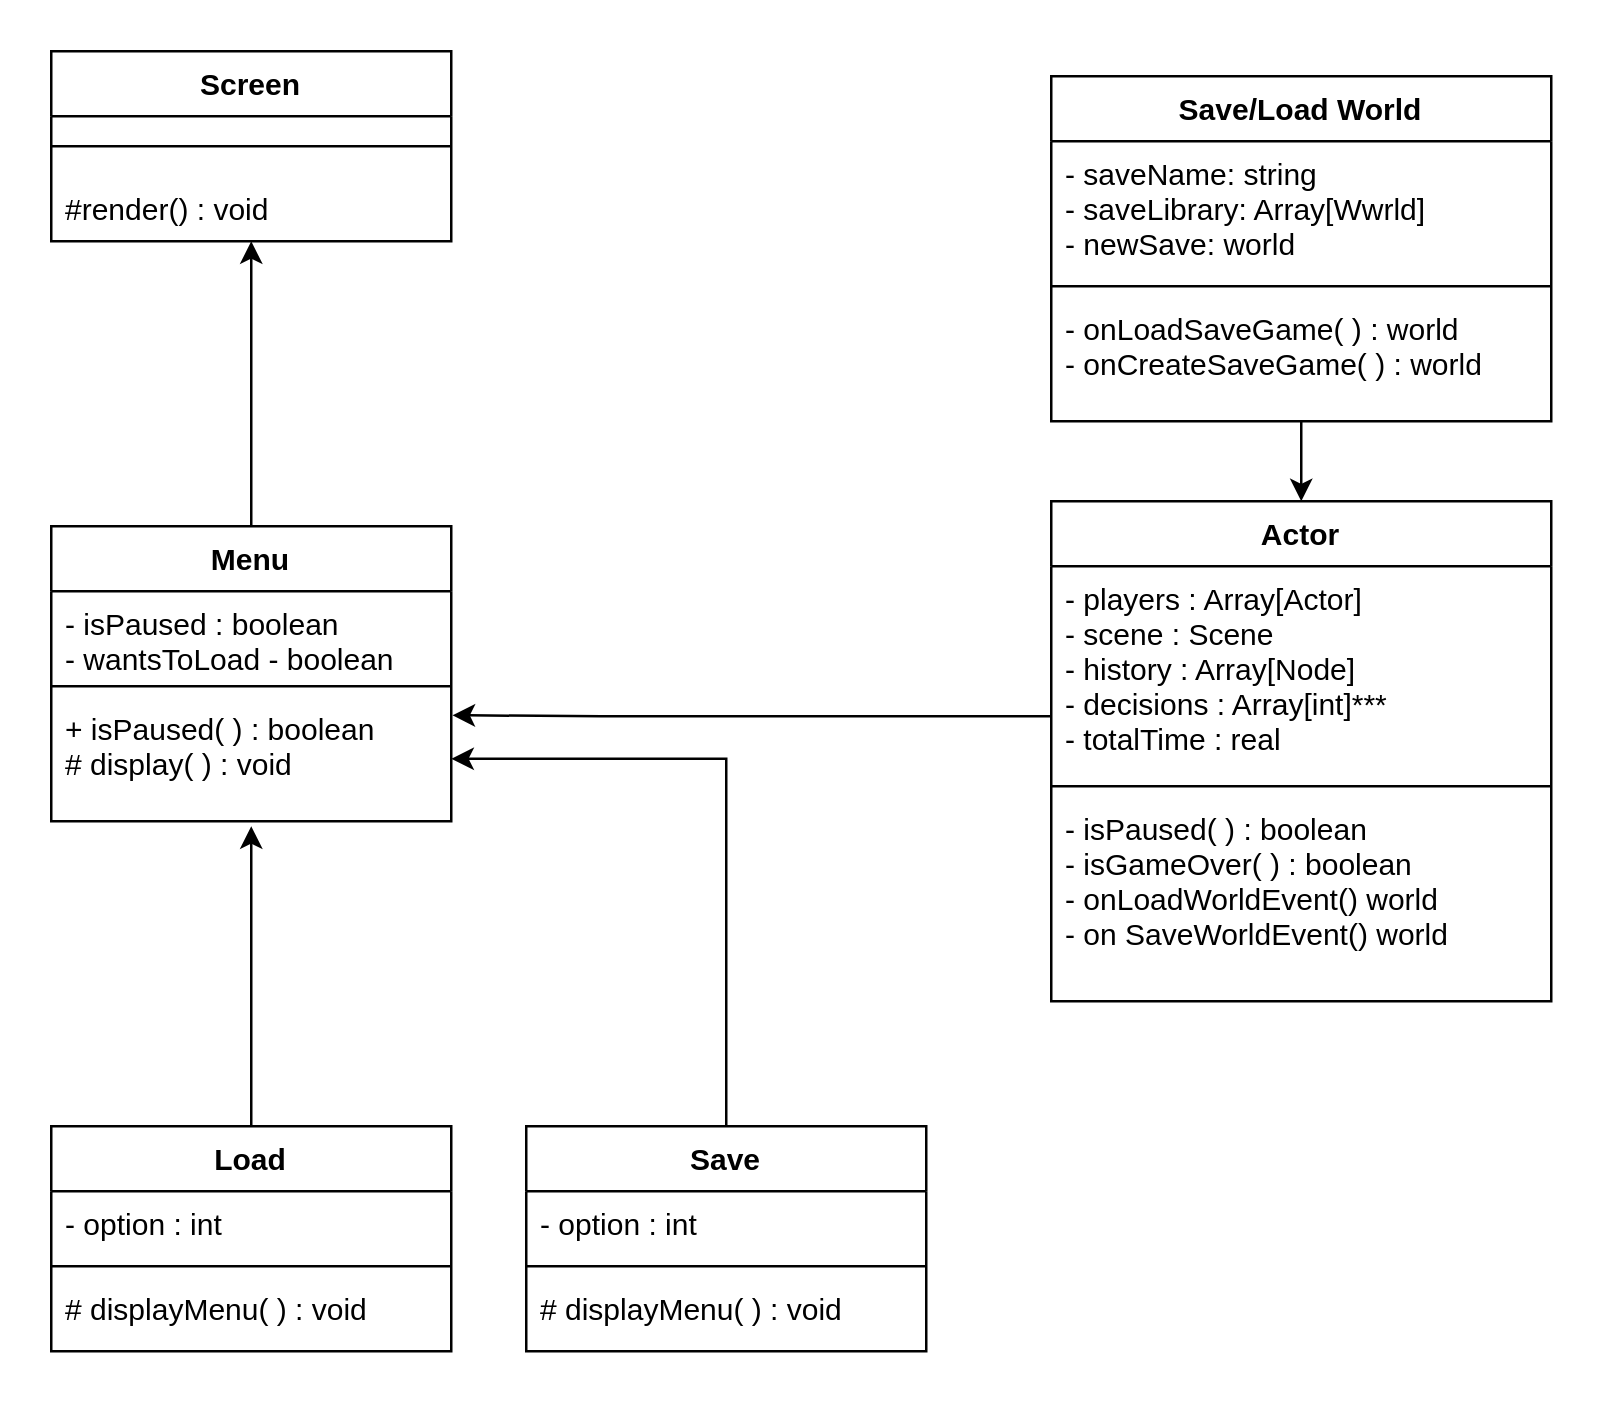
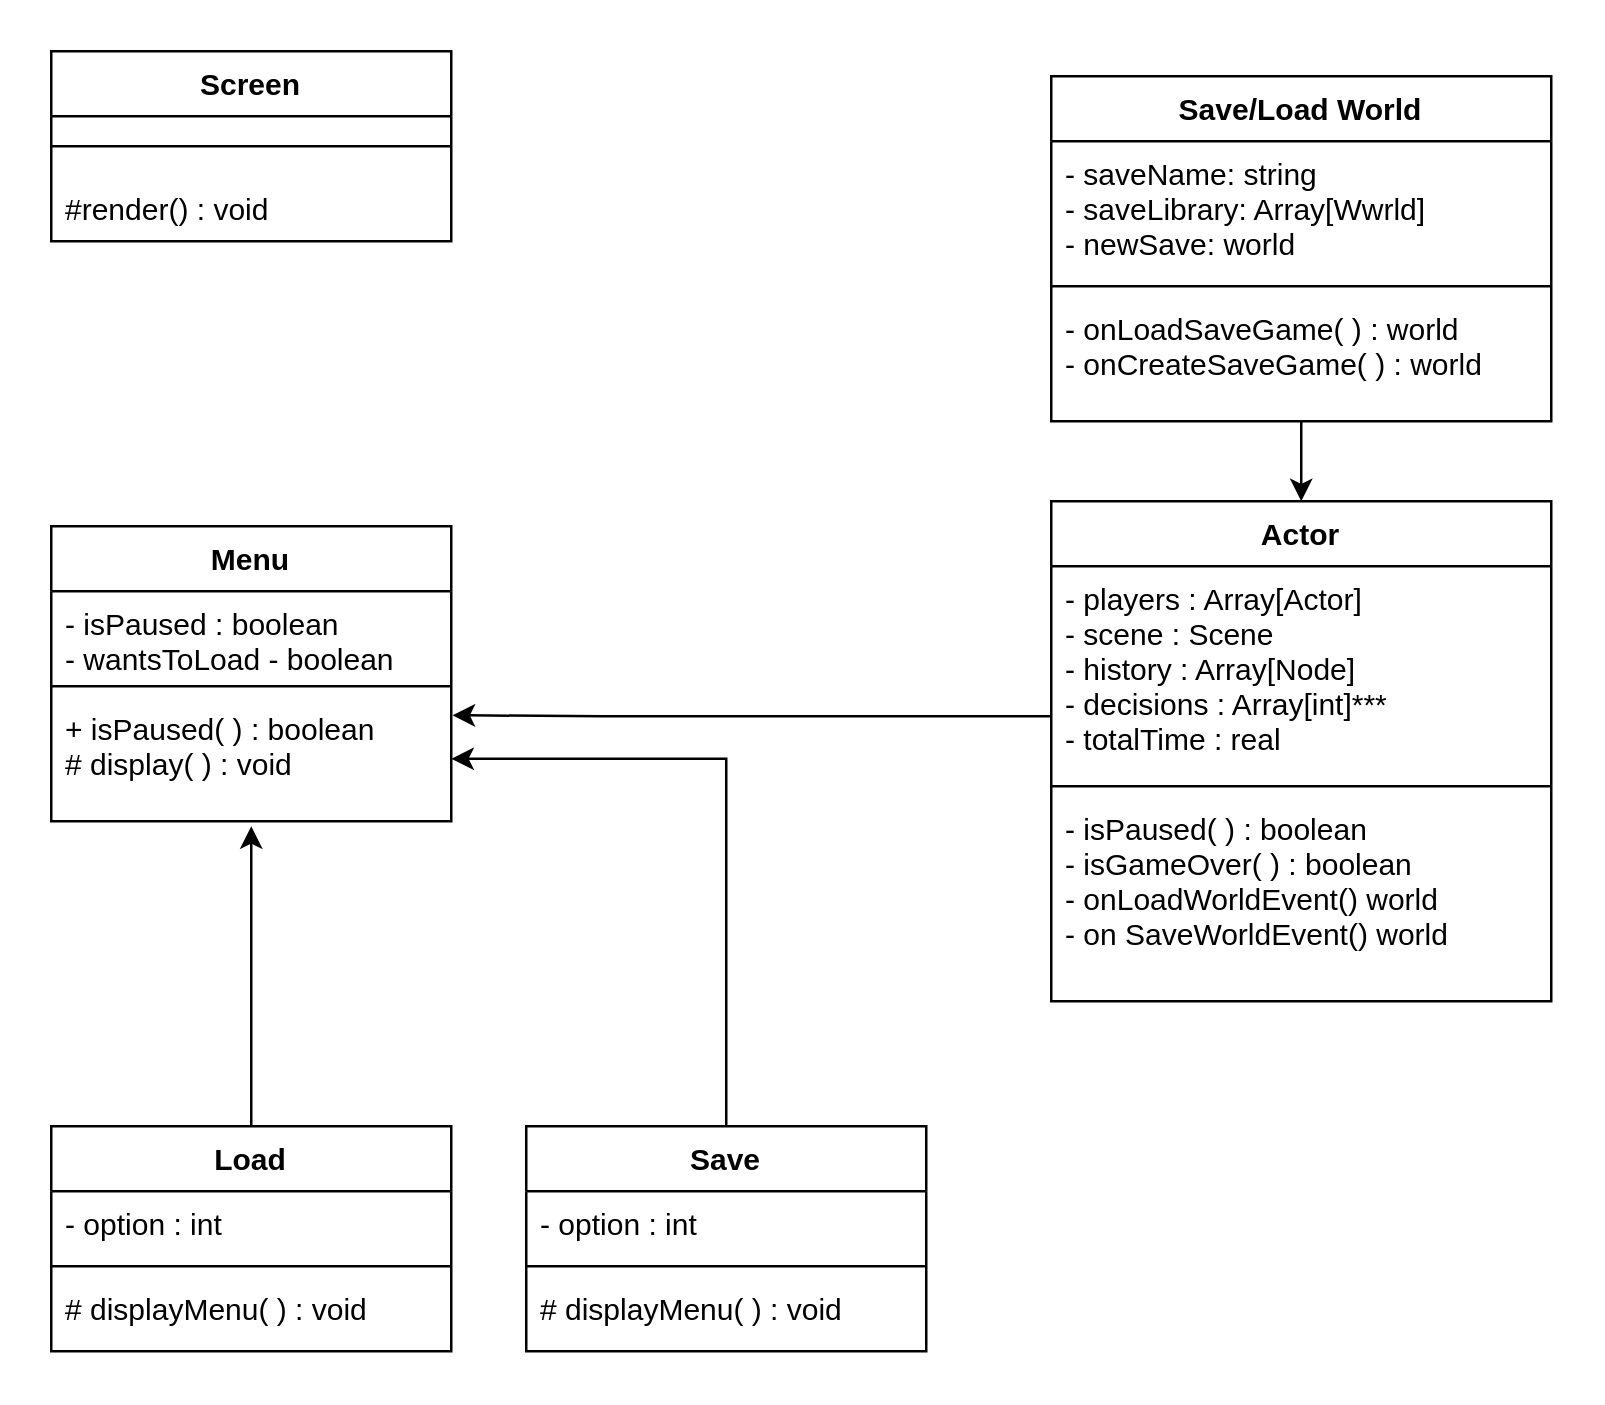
(251, 391) -> none
